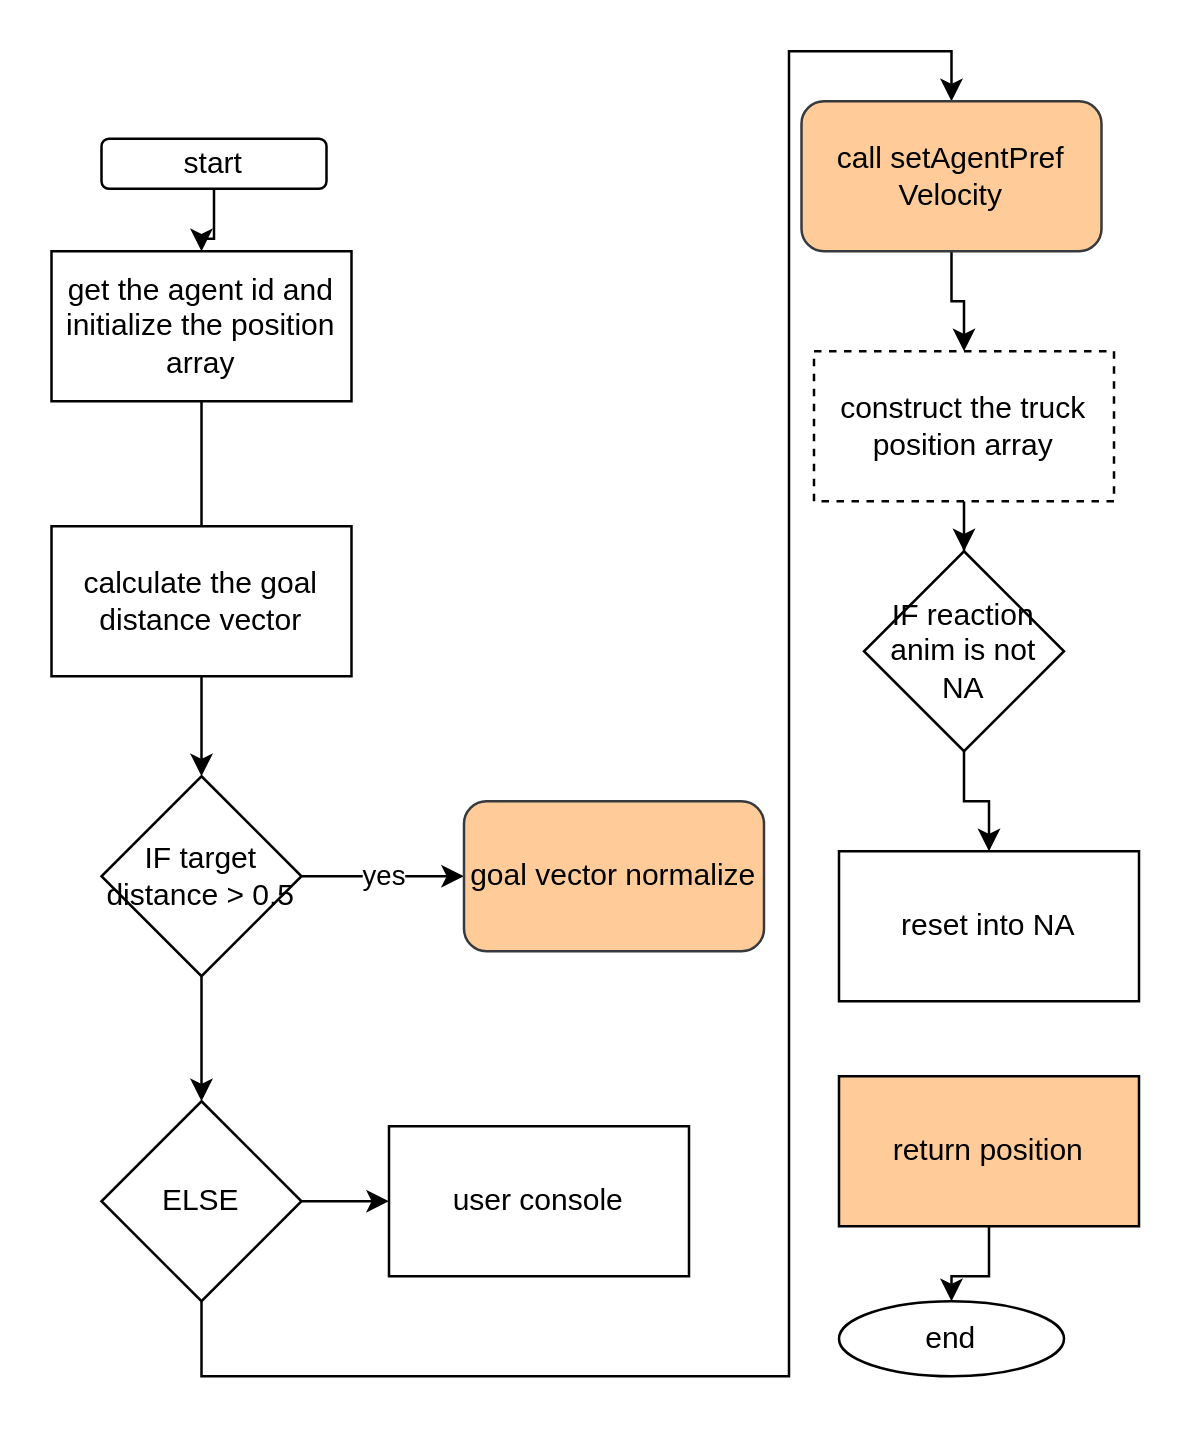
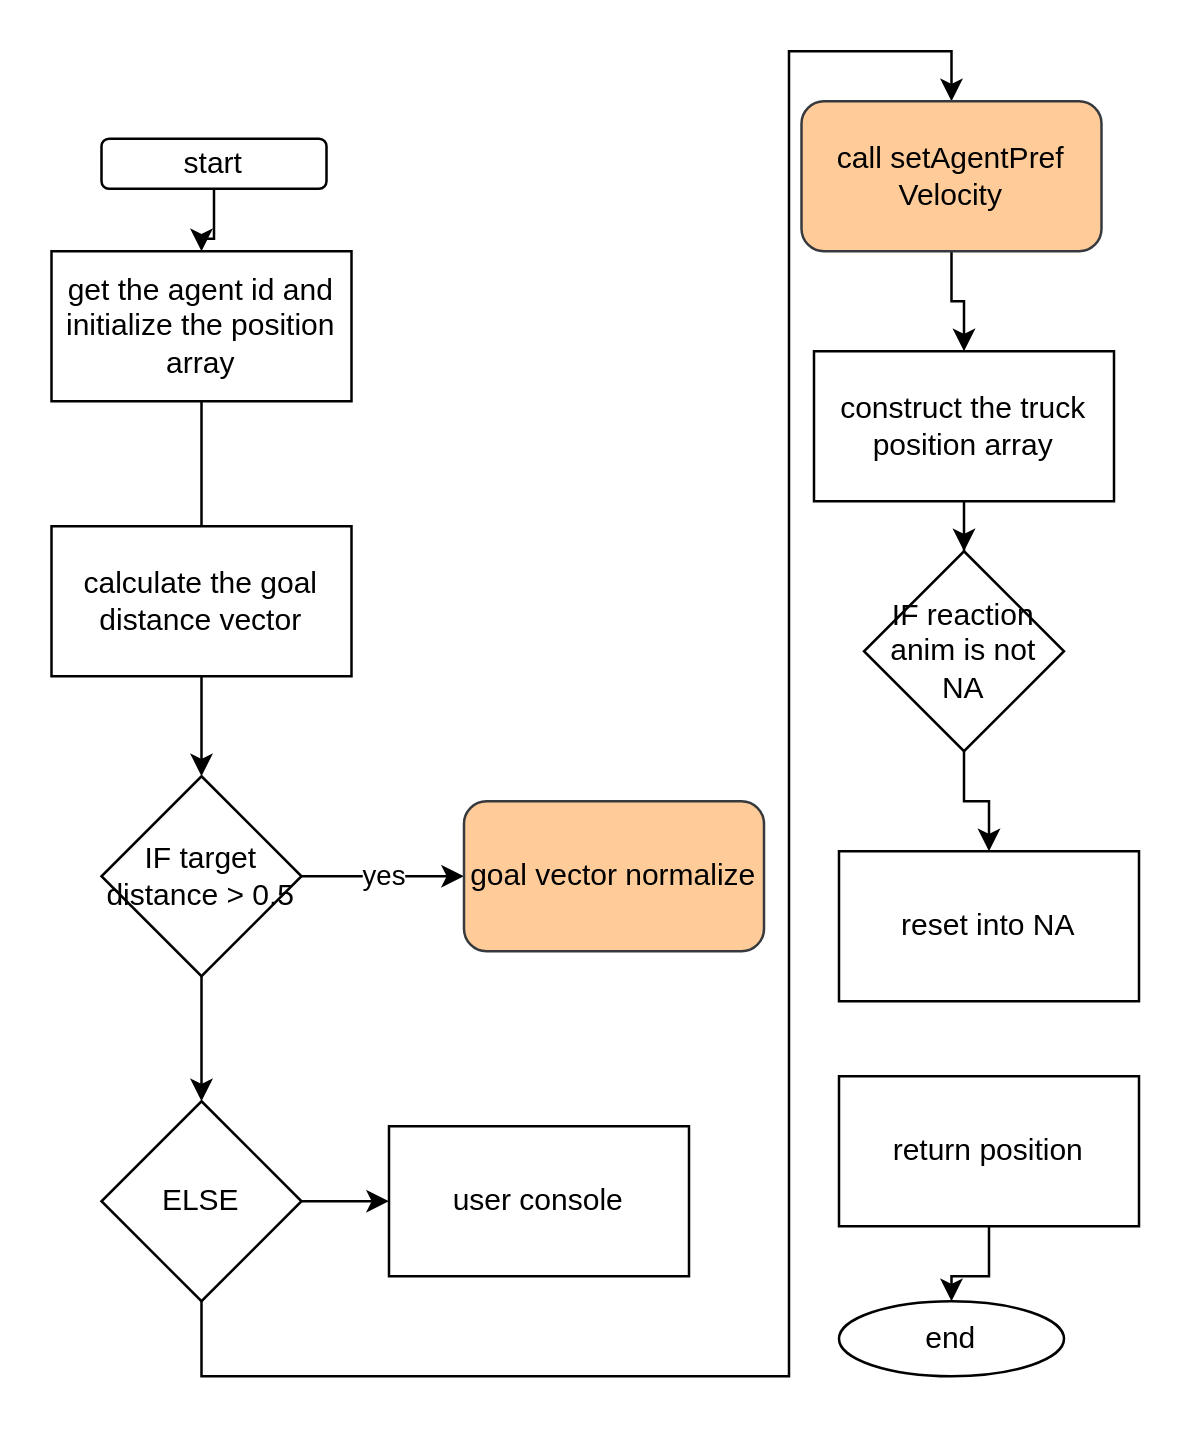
(964, 426) -> (964, 426)
(989, 1151) -> (989, 1151)
